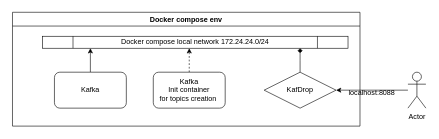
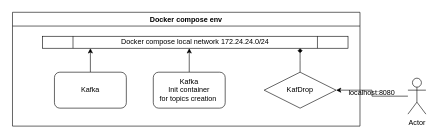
(189, 62) -> (189, 62)
(417, 90) -> (417, 96)
(372, 93) -> (372, 93)
